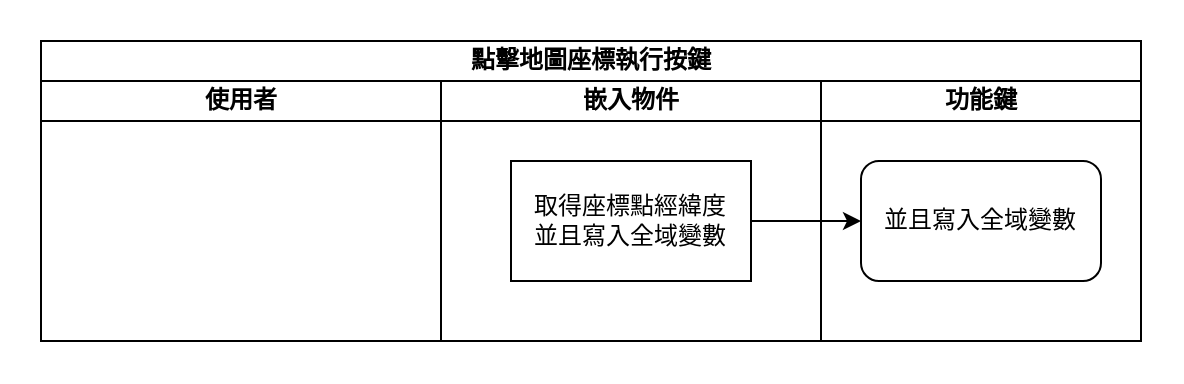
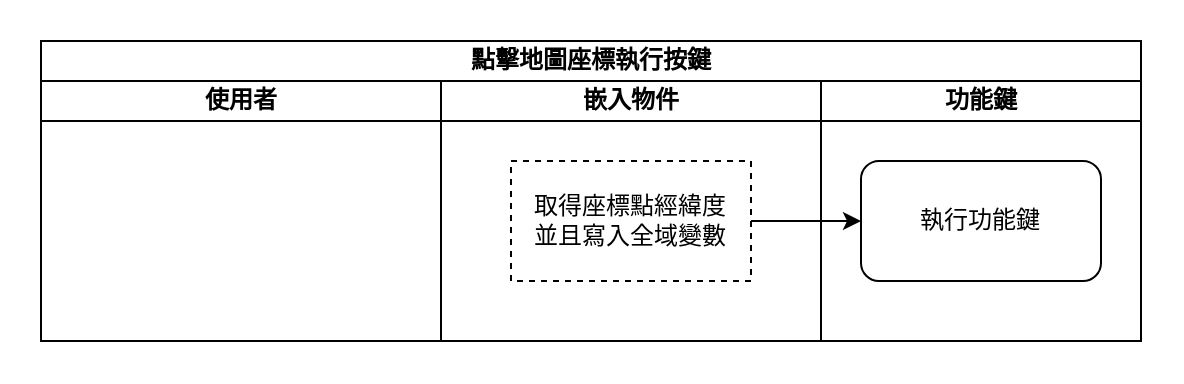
(631, 221) -> (631, 221)
(981, 221) -> (981, 221)
